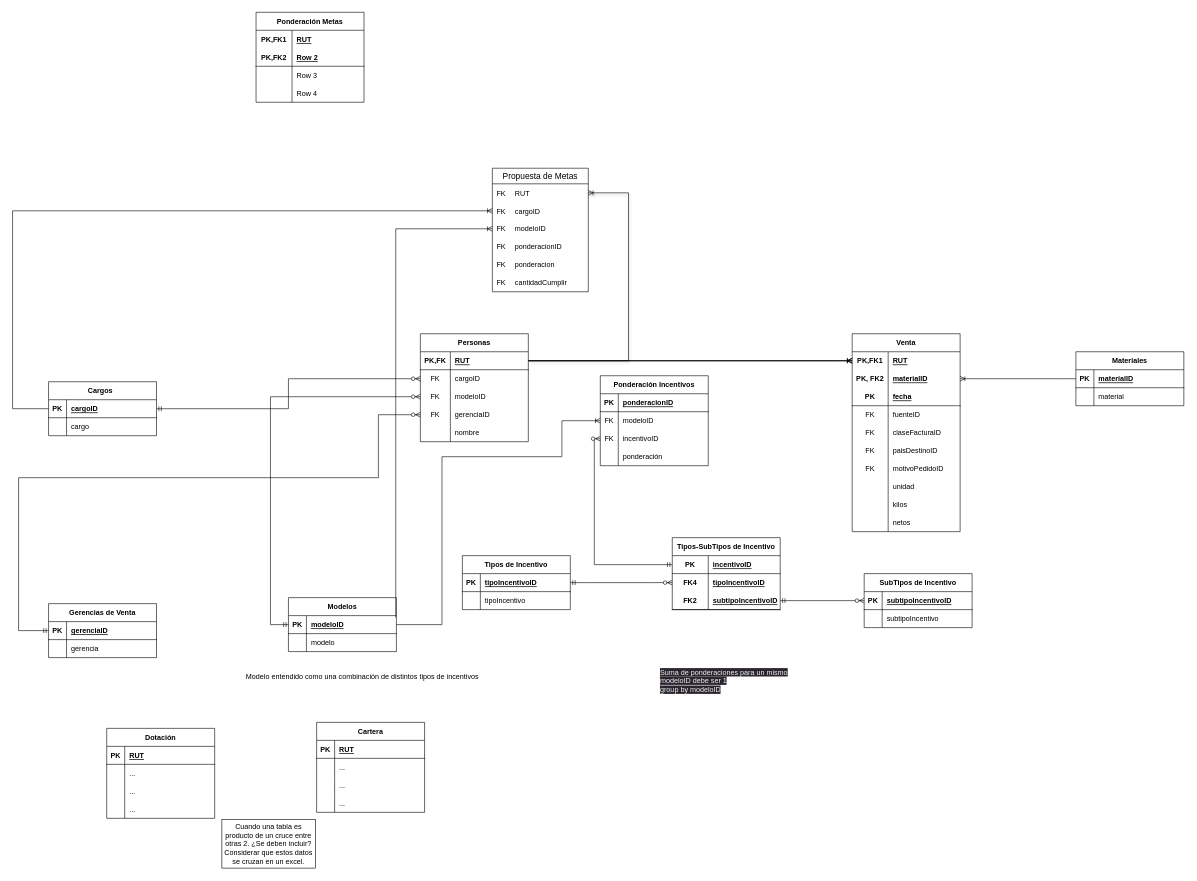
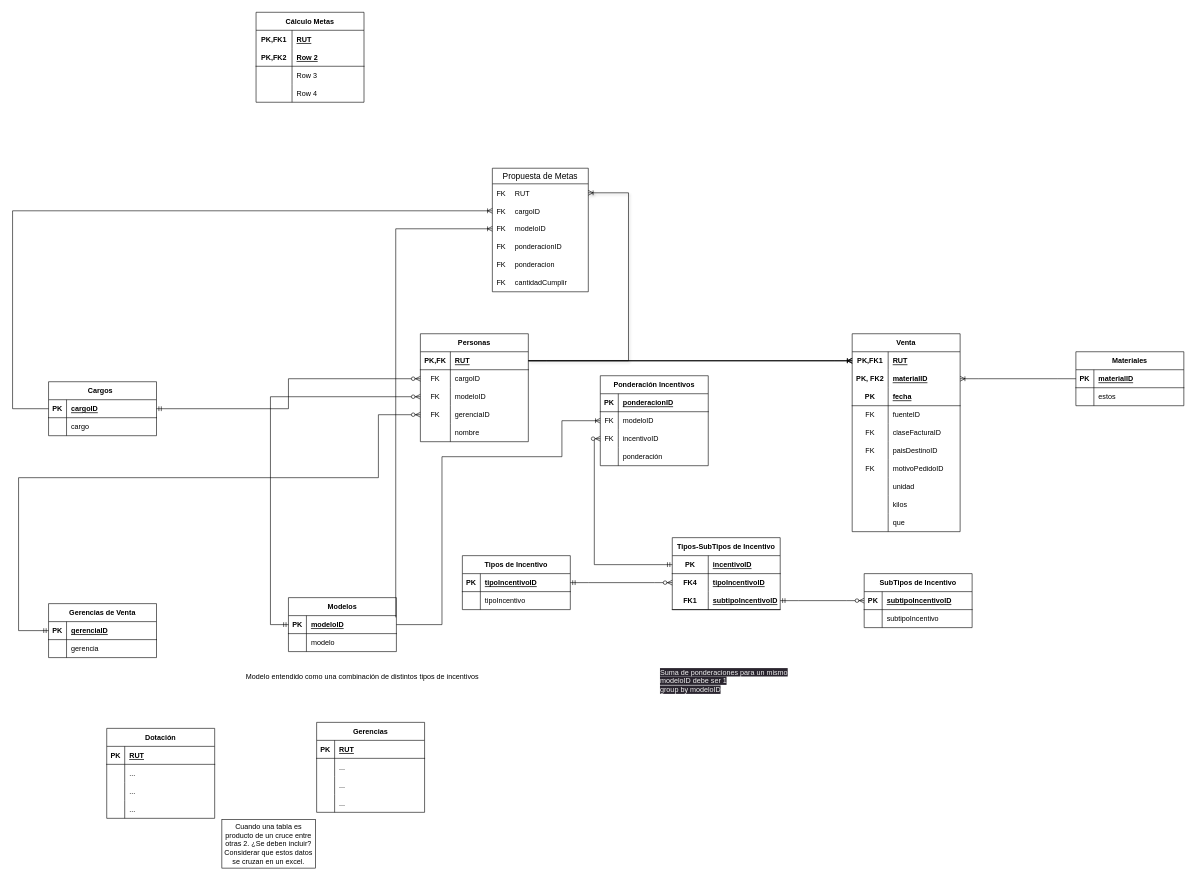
(310, 22) -> (310, 22)
(1113, 397) -> (1109, 397)
(903, 523) -> (899, 523)
(690, 601) -> (690, 601)
(370, 732) -> (370, 732)
